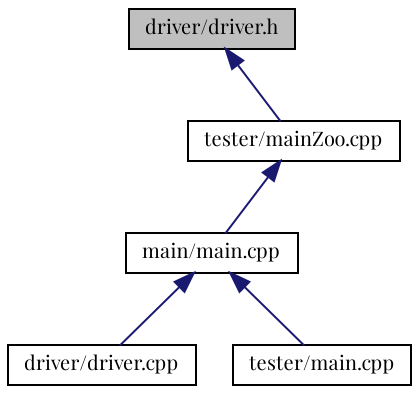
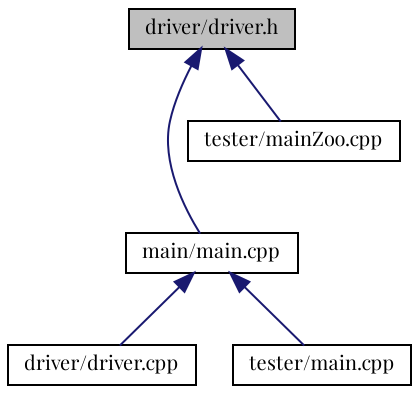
(247, 205) -> (169, 151)
